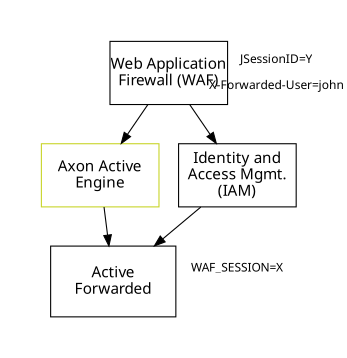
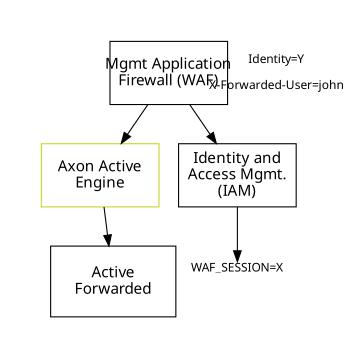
(169, 73) -> (169, 73)
(277, 73) -> (277, 73)
(182, 223) -> (237, 229)
